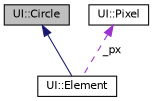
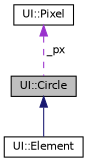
(95, 55) -> (44, 56)
